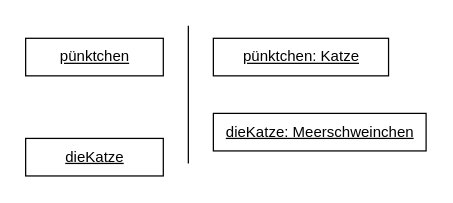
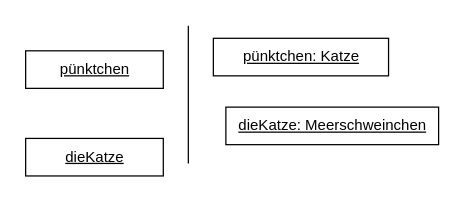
(94, 57) -> (94, 69)
(319, 132) -> (332, 126)
